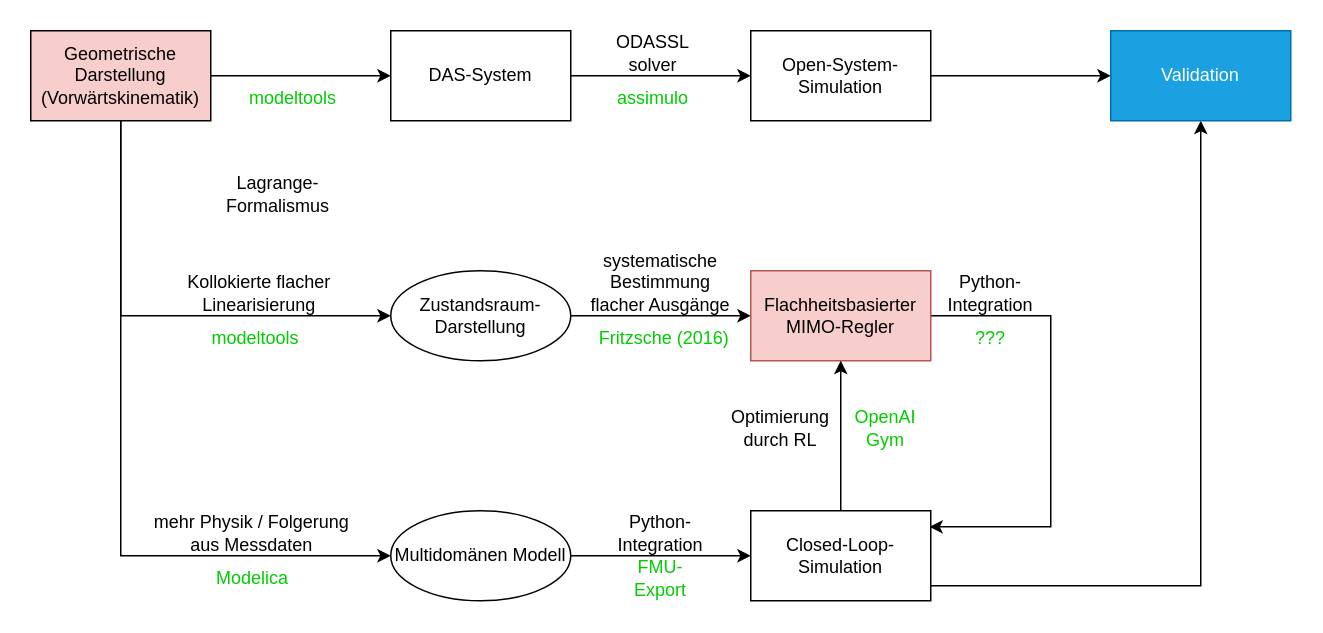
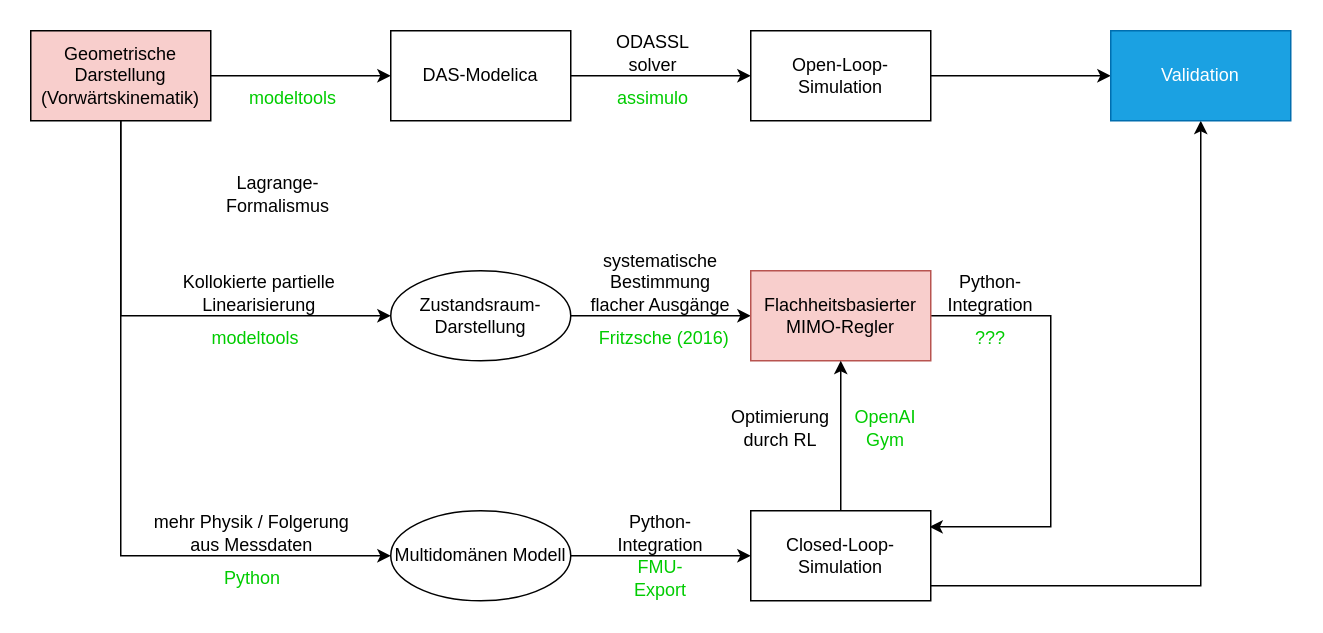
(481, 76) -> (481, 76)
(841, 76) -> (841, 76)
(260, 293) -> (260, 293)
(253, 578) -> (253, 578)
